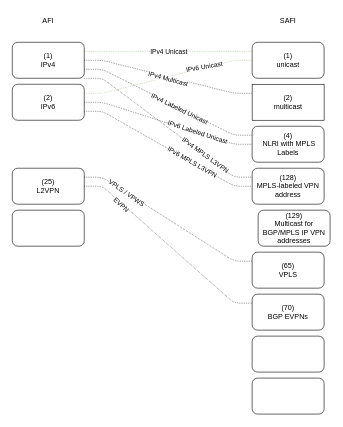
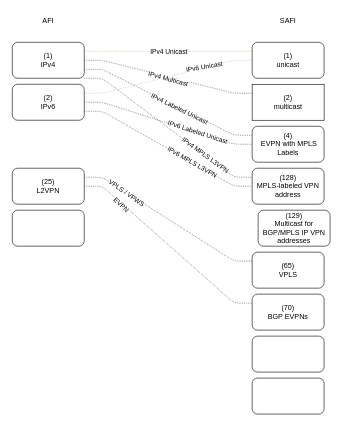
(288, 144) -> (288, 144)
